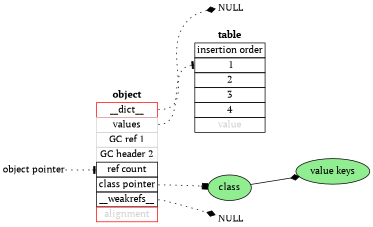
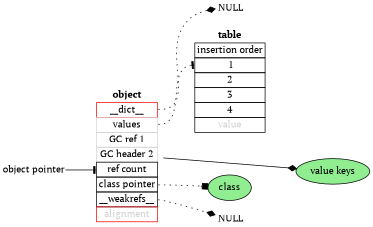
(79, 170) -> (79, 170)
(271, 181) -> (226, 163)
